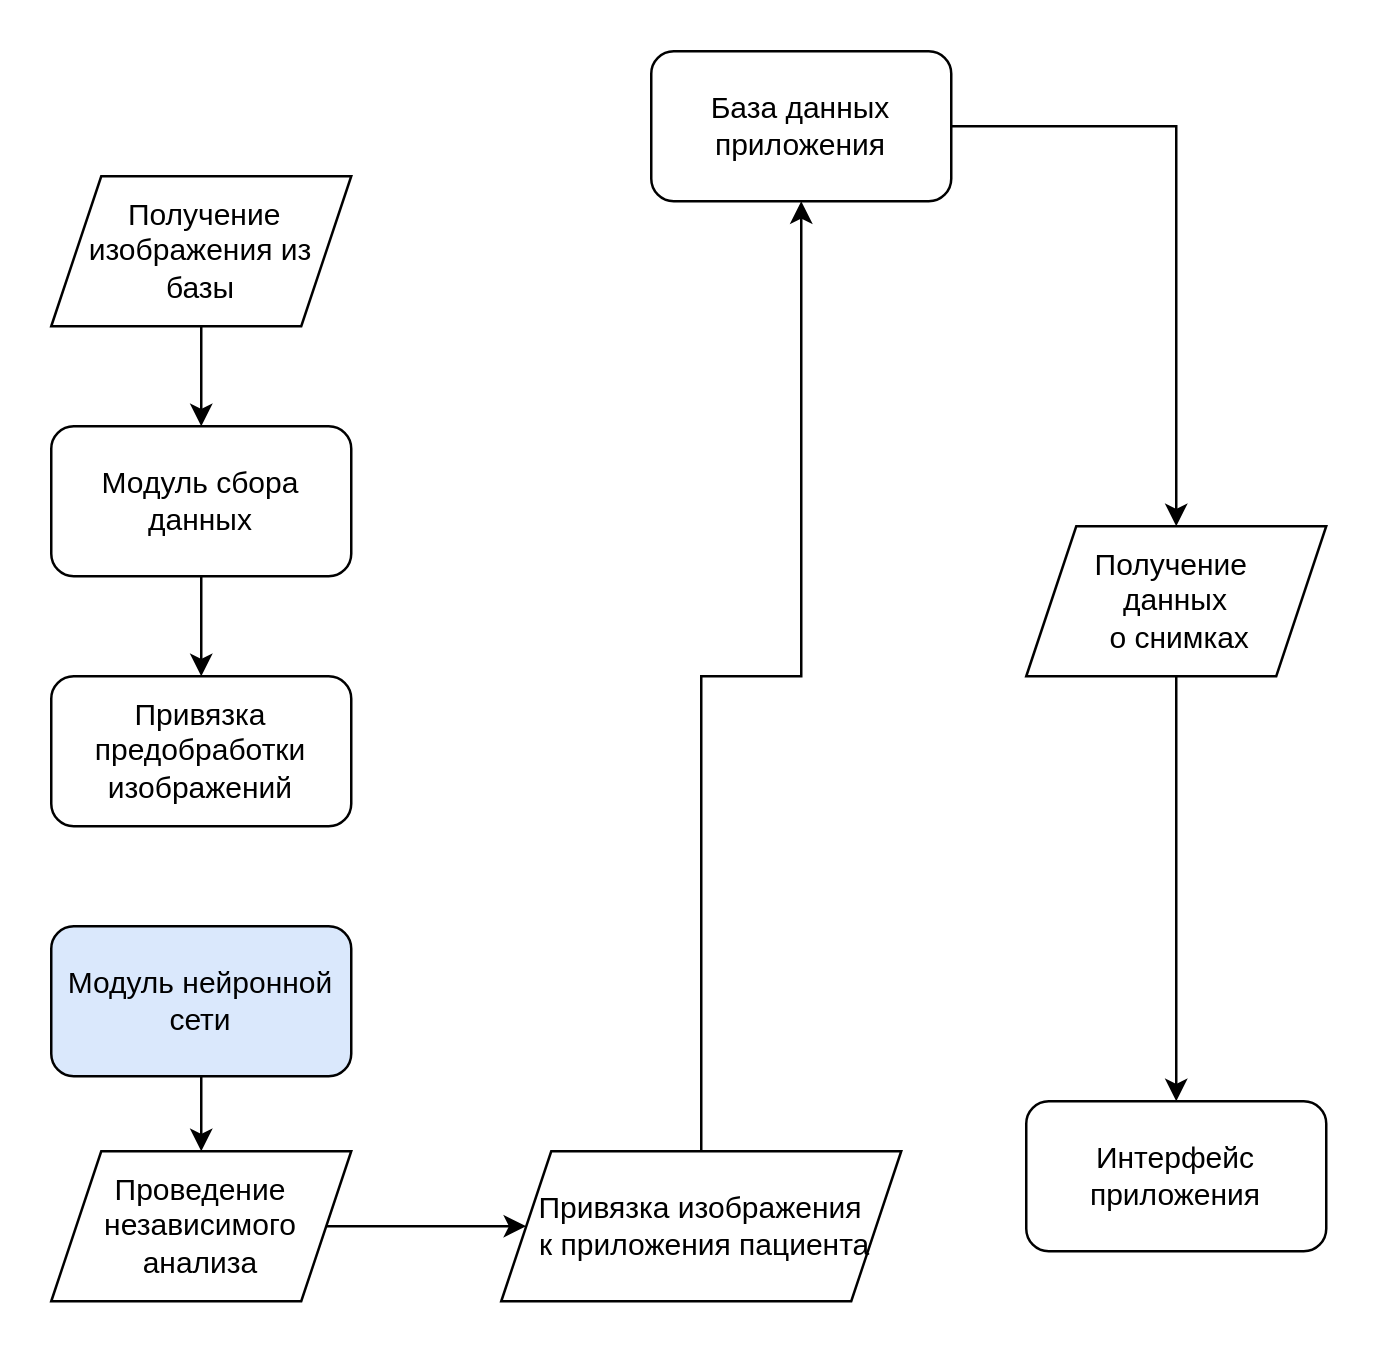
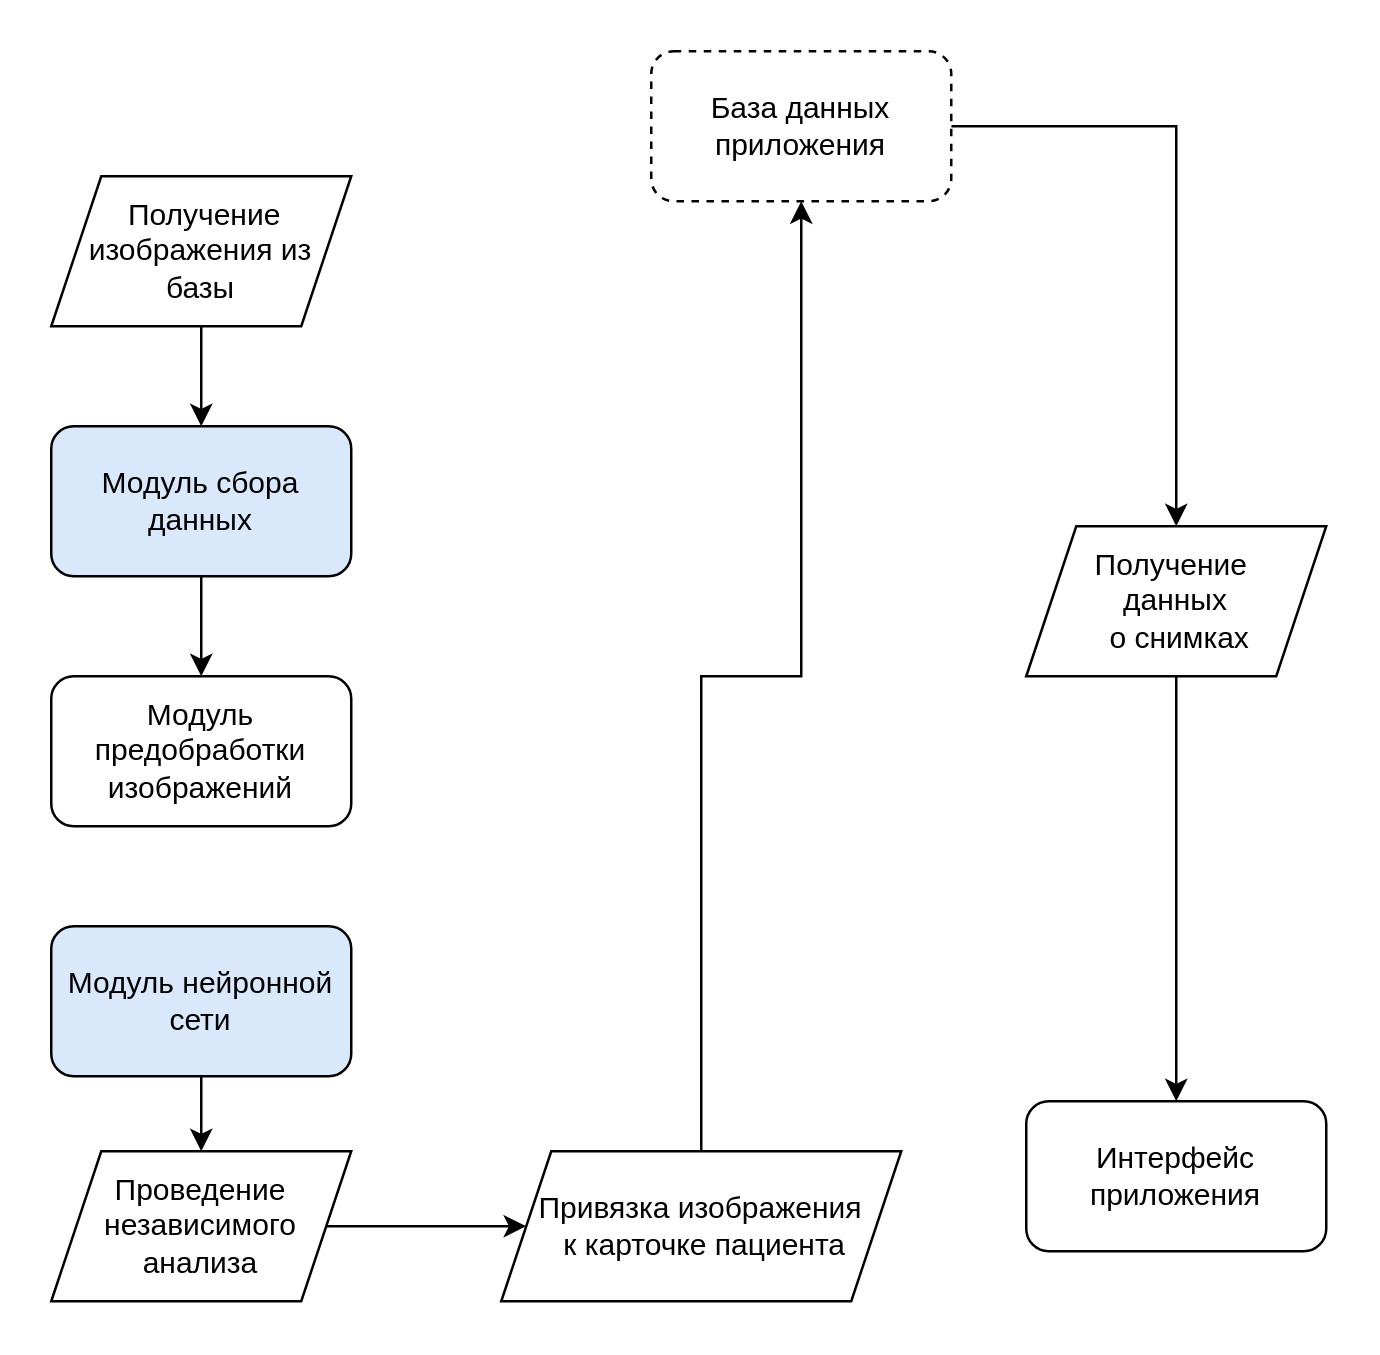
(801, 126) -> (801, 126)
(201, 501) -> (201, 501)
(201, 751) -> (201, 751)
(701, 1226) -> (701, 1226)
